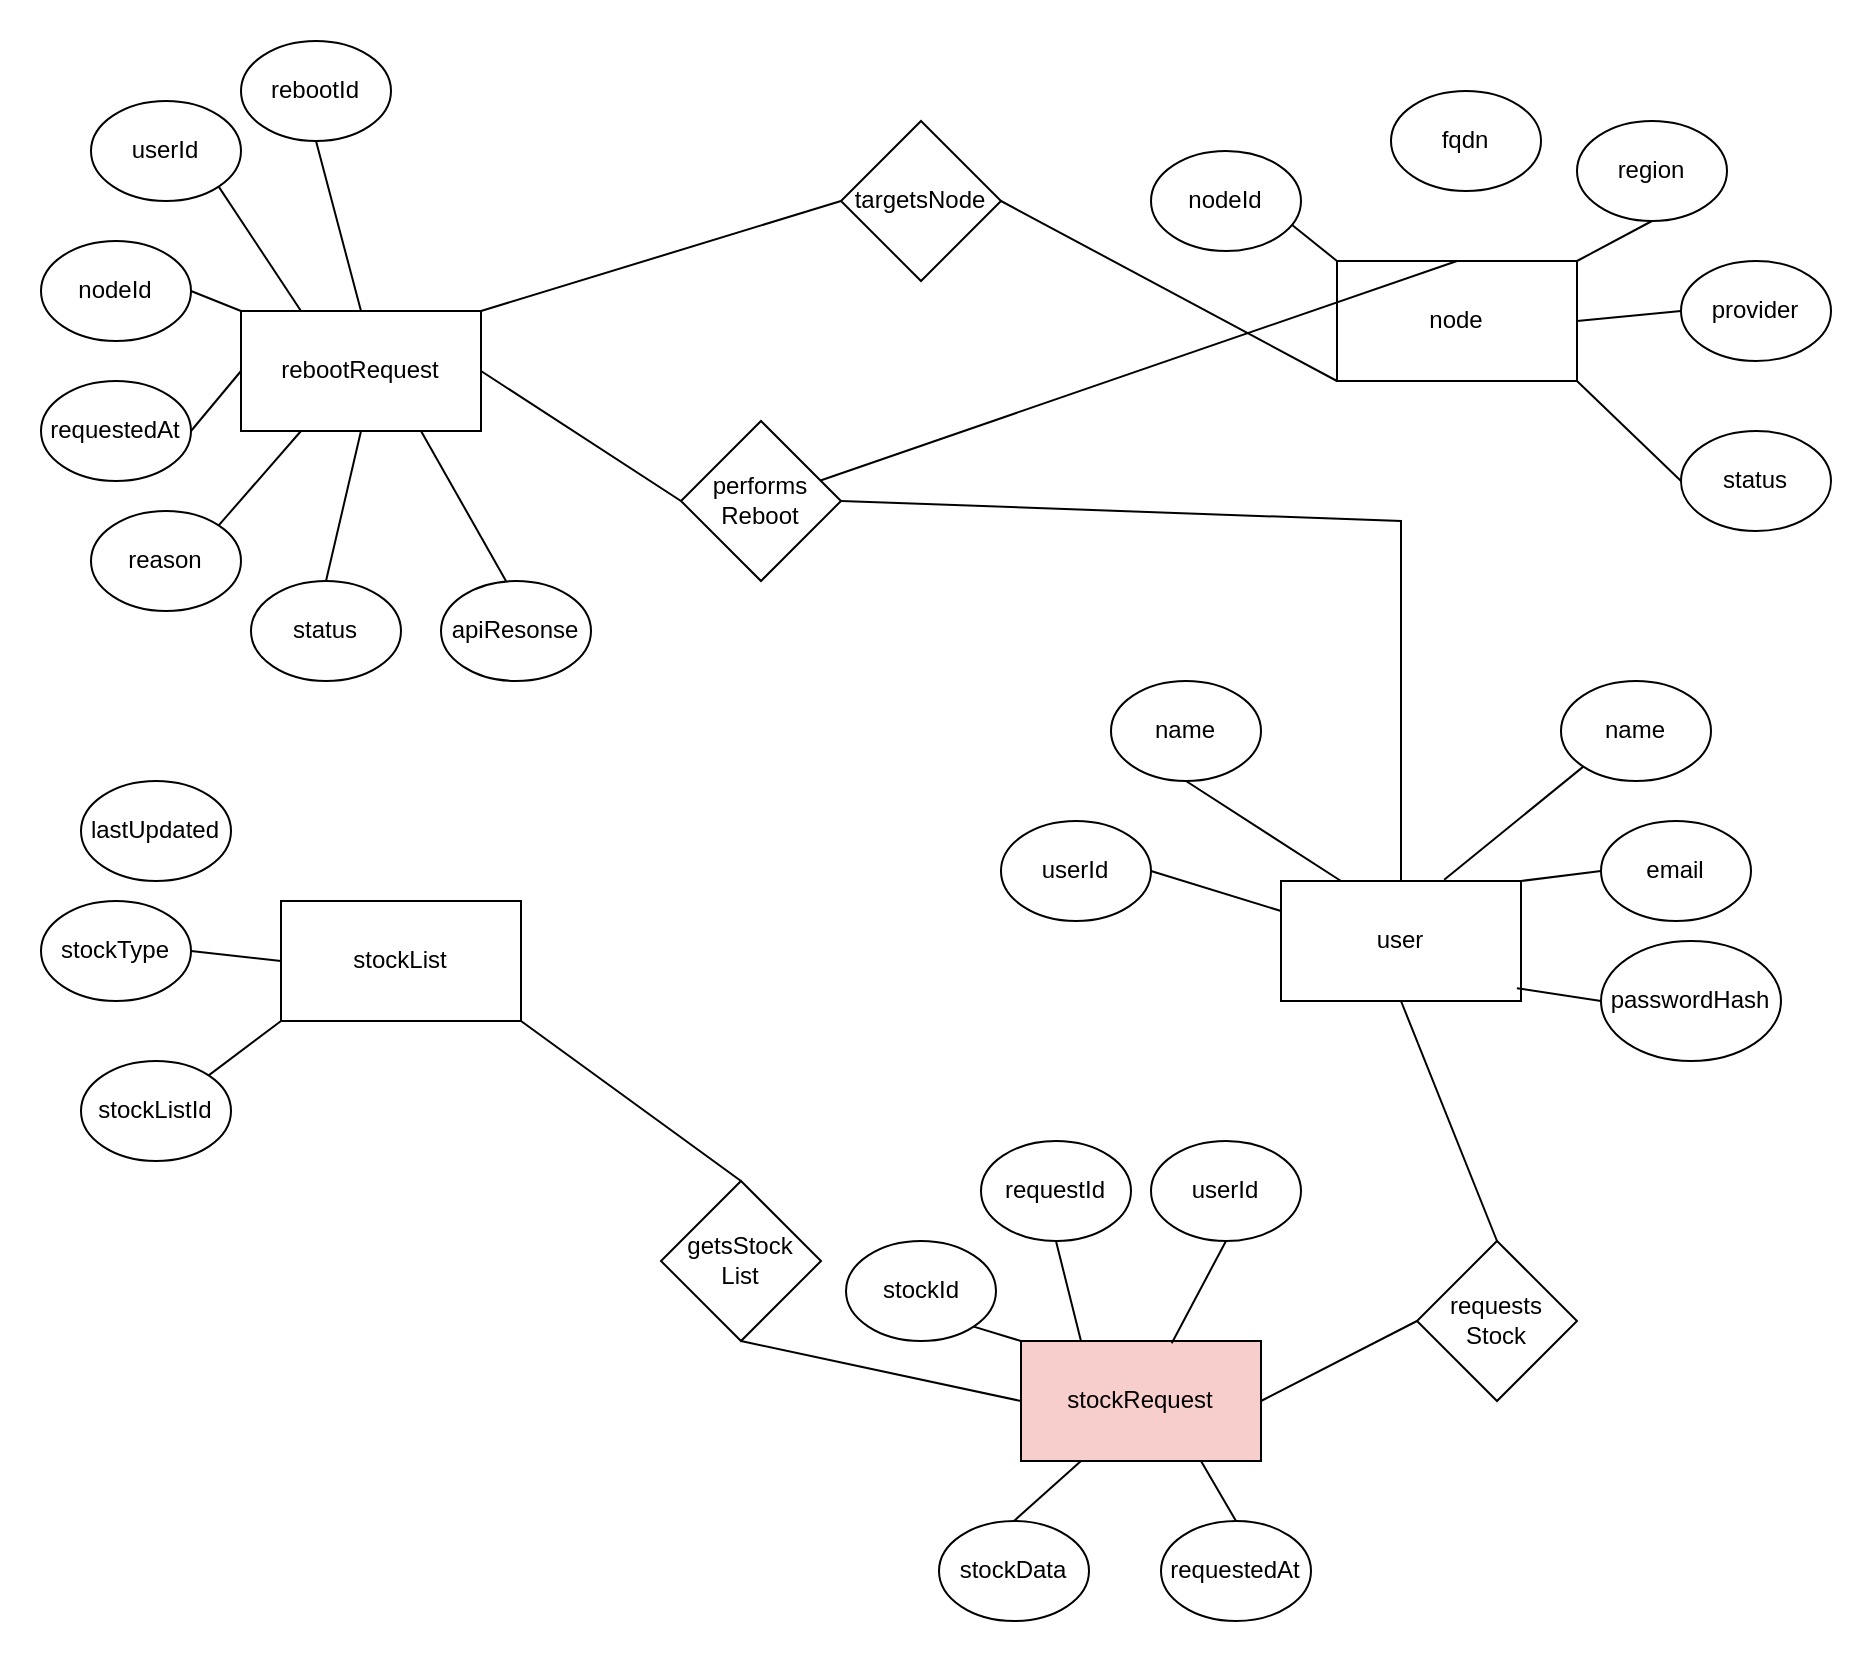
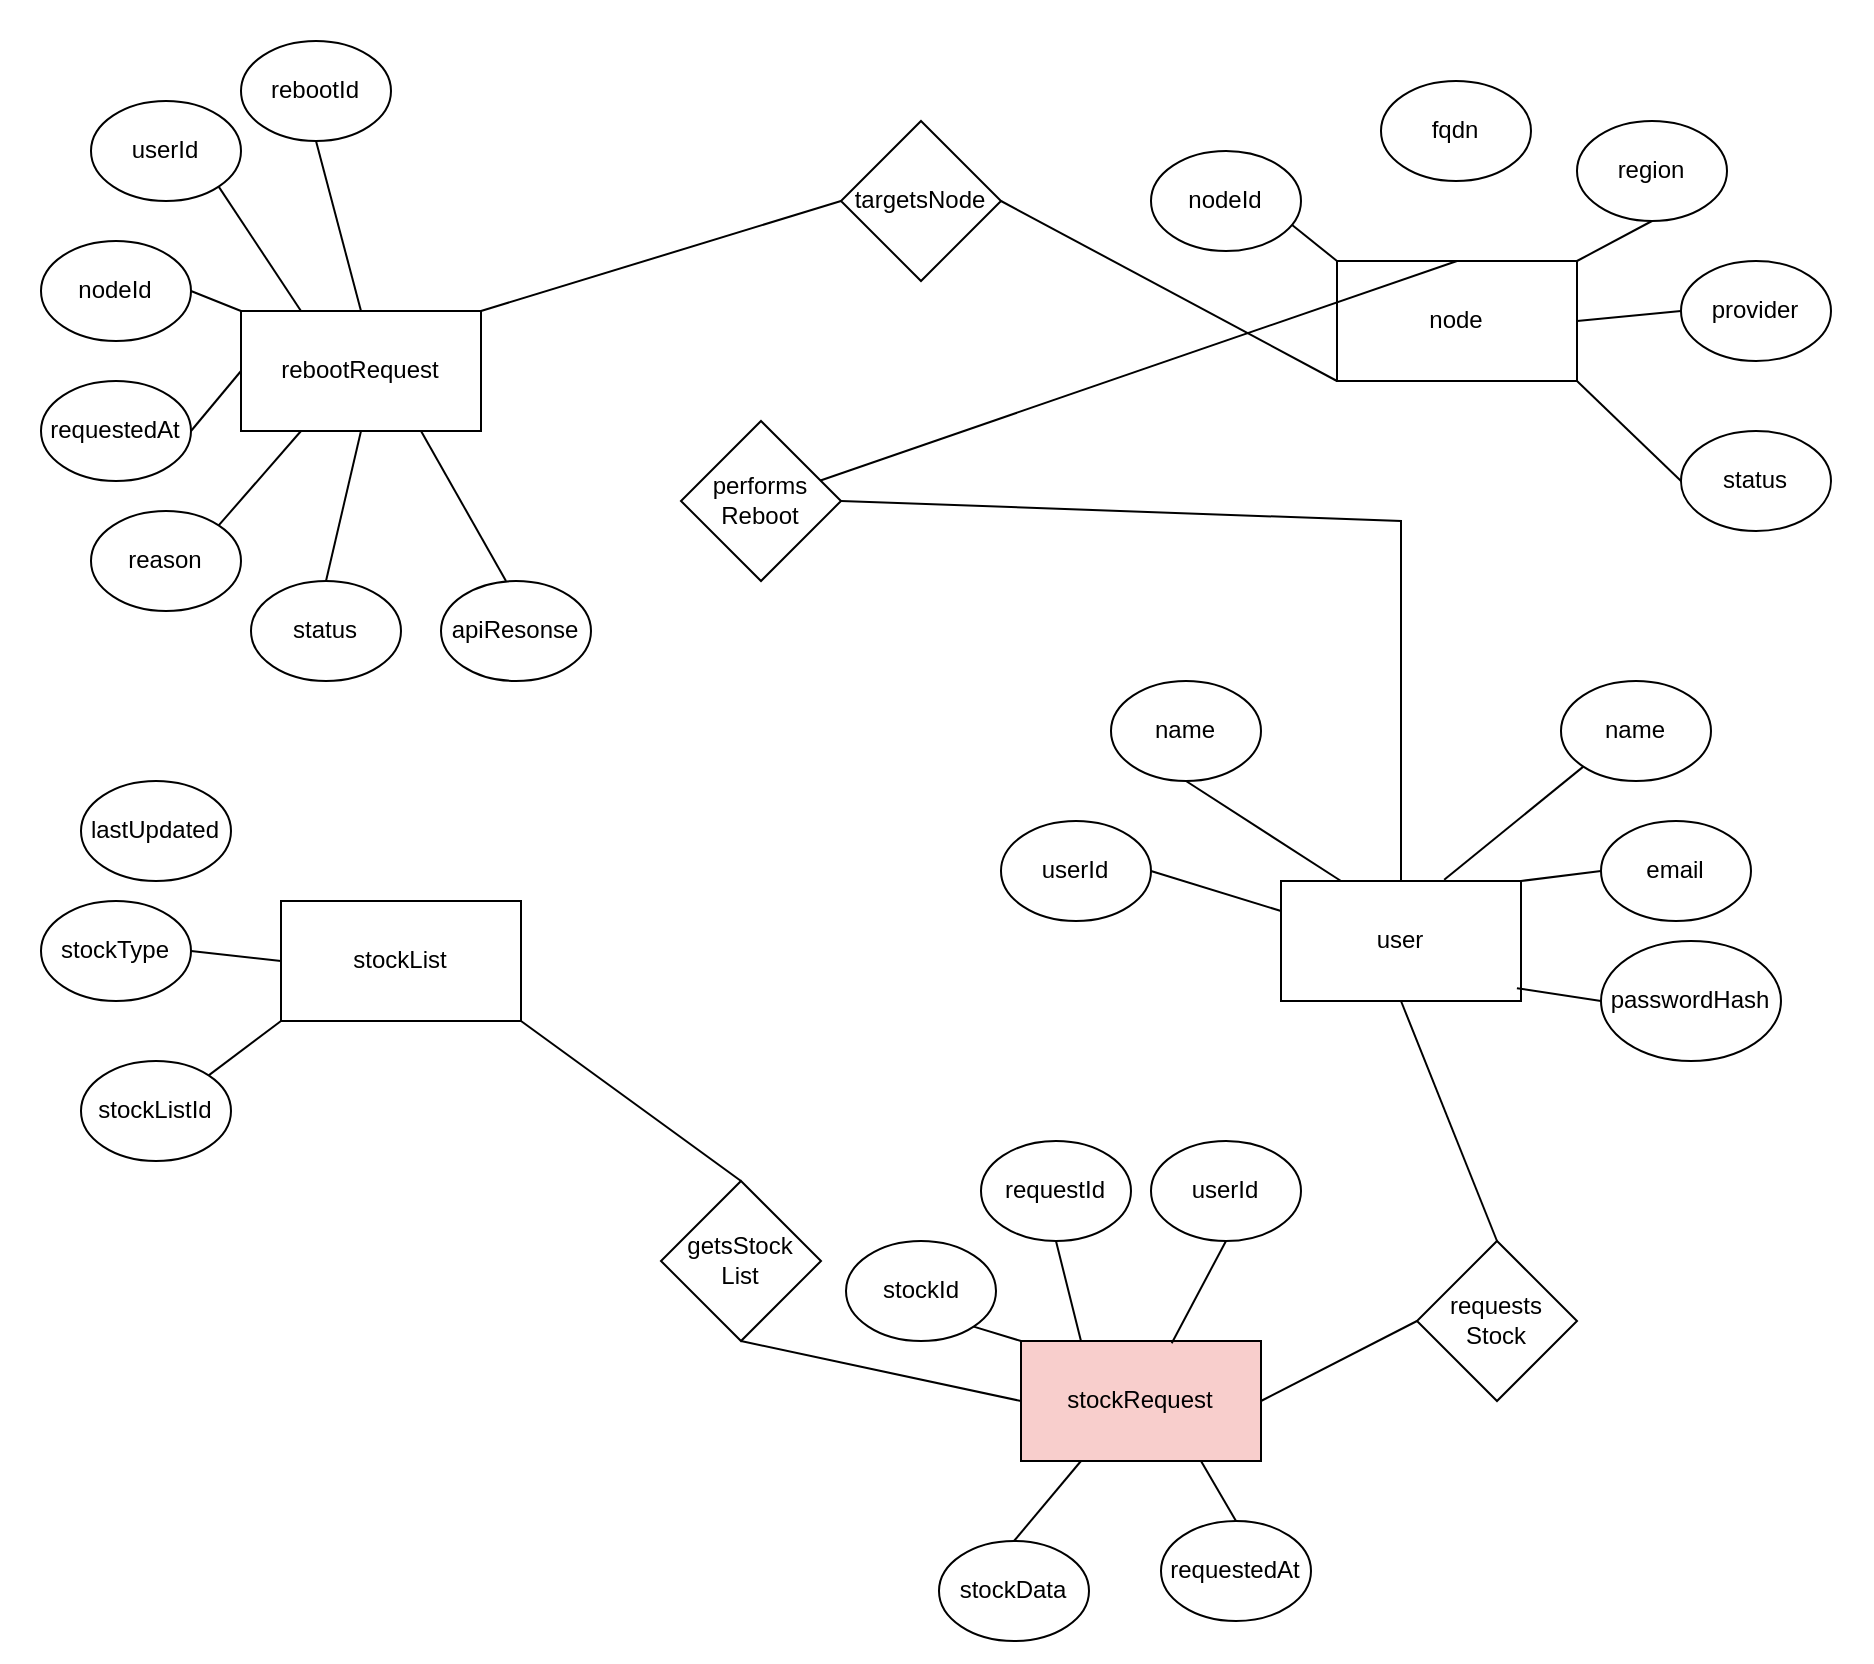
(1466, 141) -> (1456, 131)
(581, 436) -> none
(1014, 1571) -> (1014, 1591)
